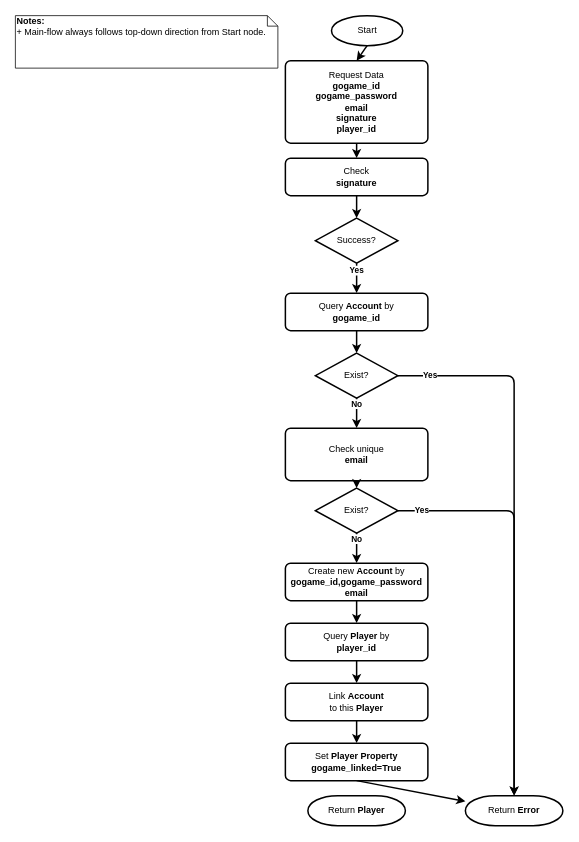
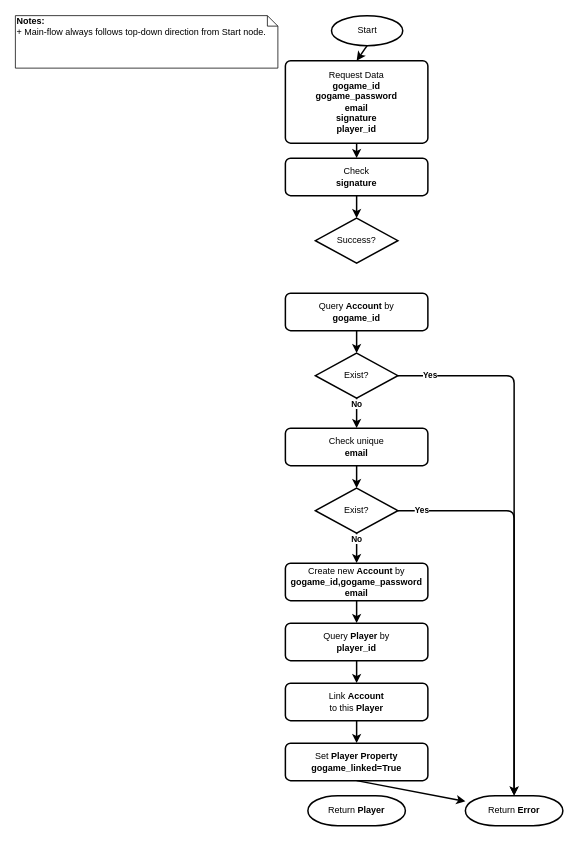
(357, 274) -> none
(357, 454) -> (357, 447)
